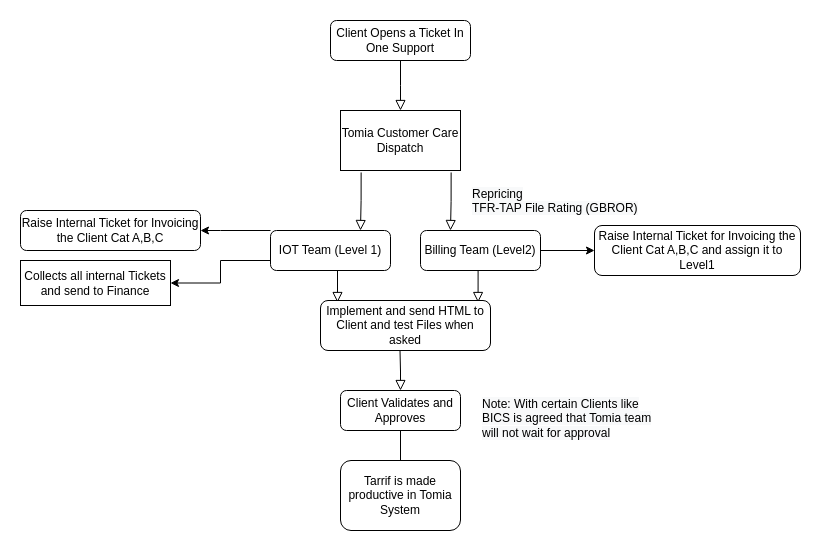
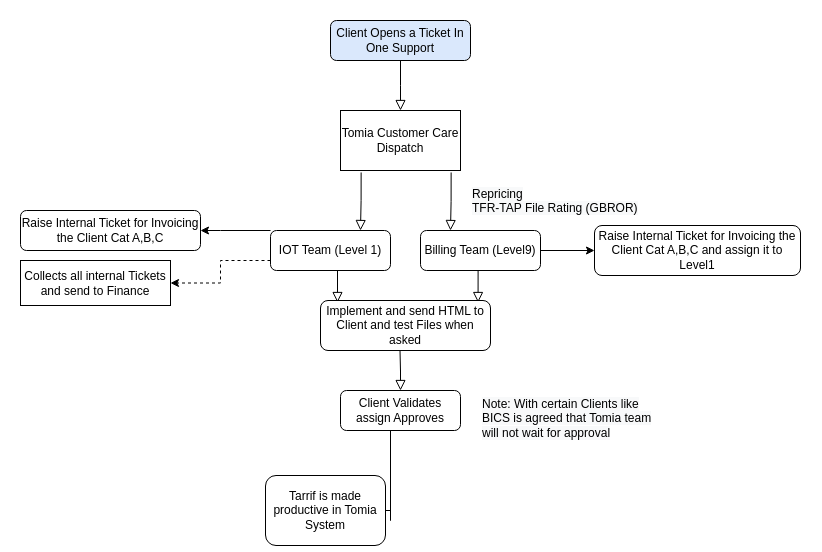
(401, 41) -> (401, 41)
(481, 251) -> (481, 251)
(221, 269) -> (221, 269)
(401, 411) -> (401, 411)
(401, 496) -> (326, 511)
